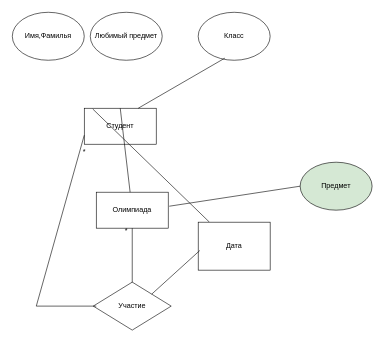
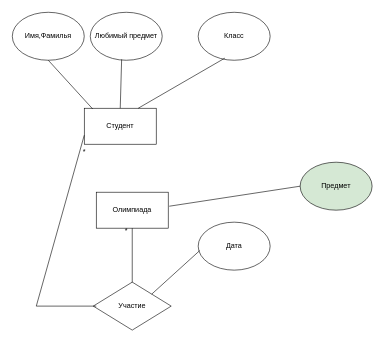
(125, 150) -> (121, 84)
(151, 166) -> (71, 85)
(234, 246) -> (234, 246)
